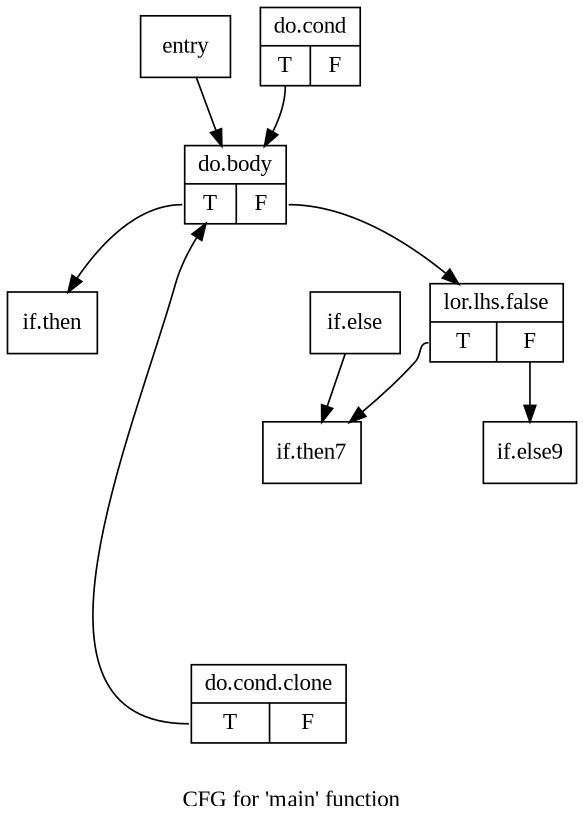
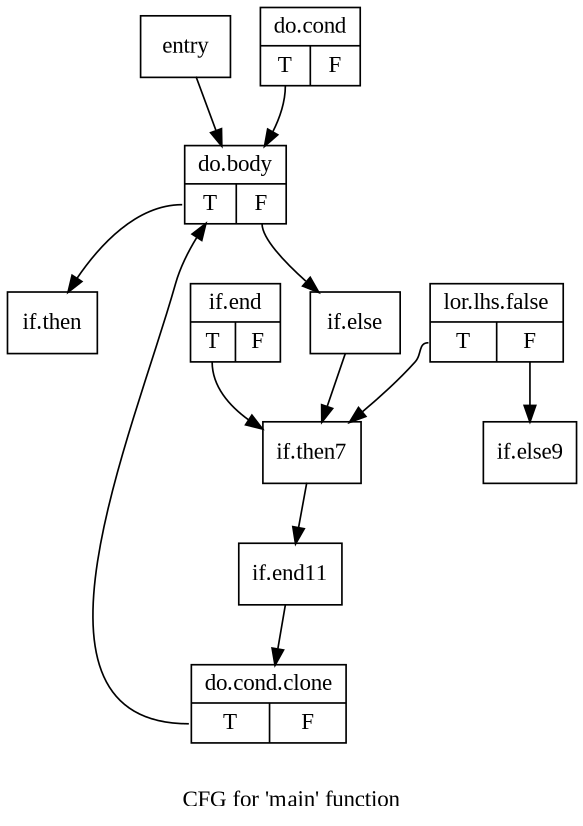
(372, 226) -> (280, 255)
none -> (235, 323)
none -> (290, 574)
